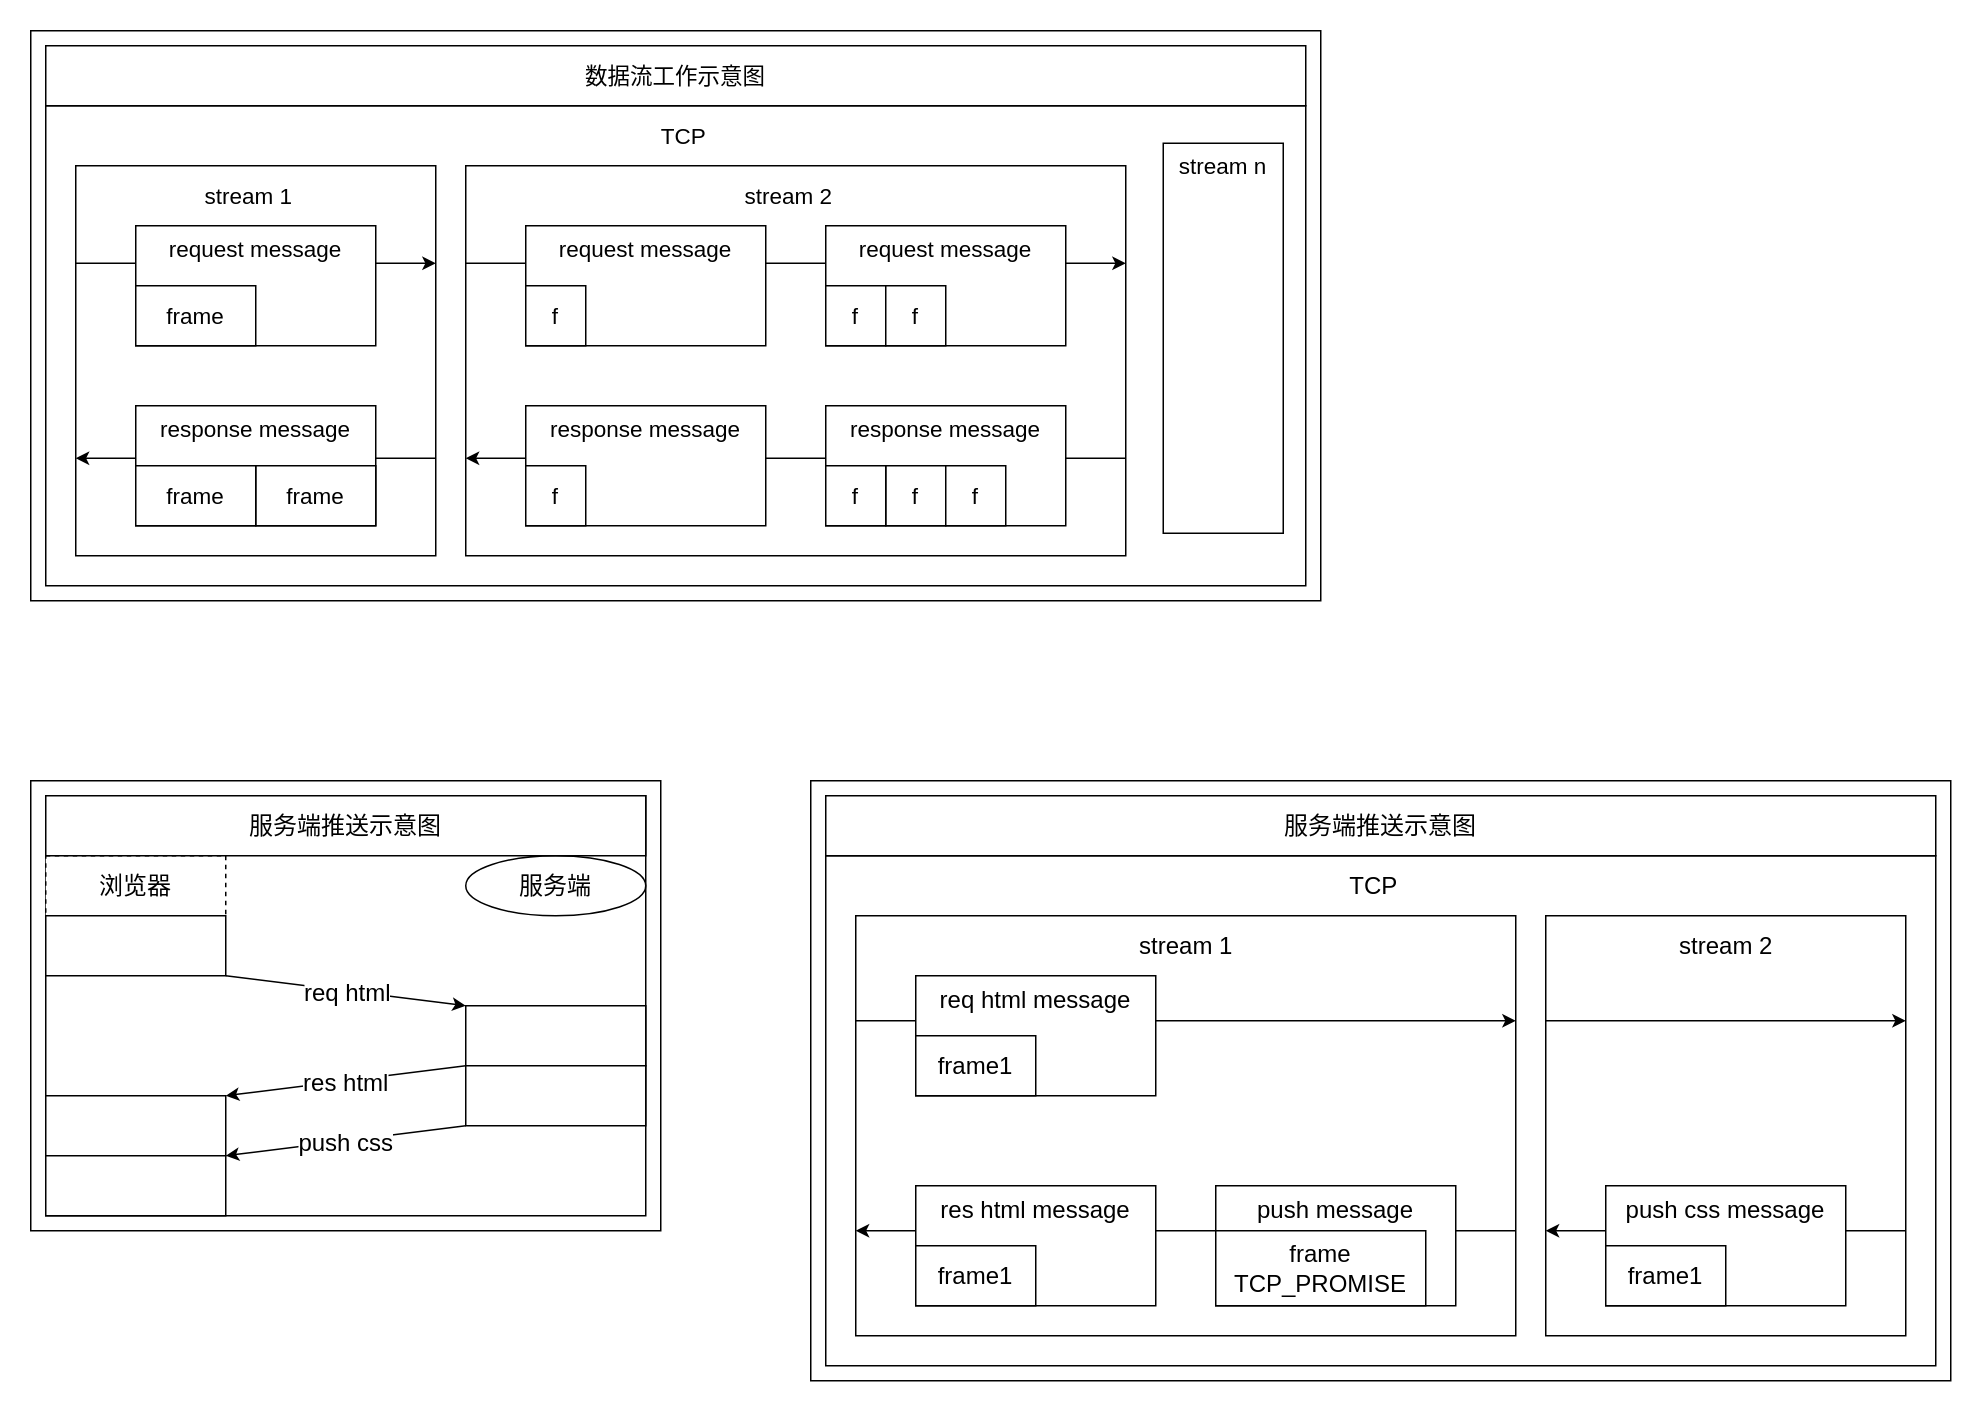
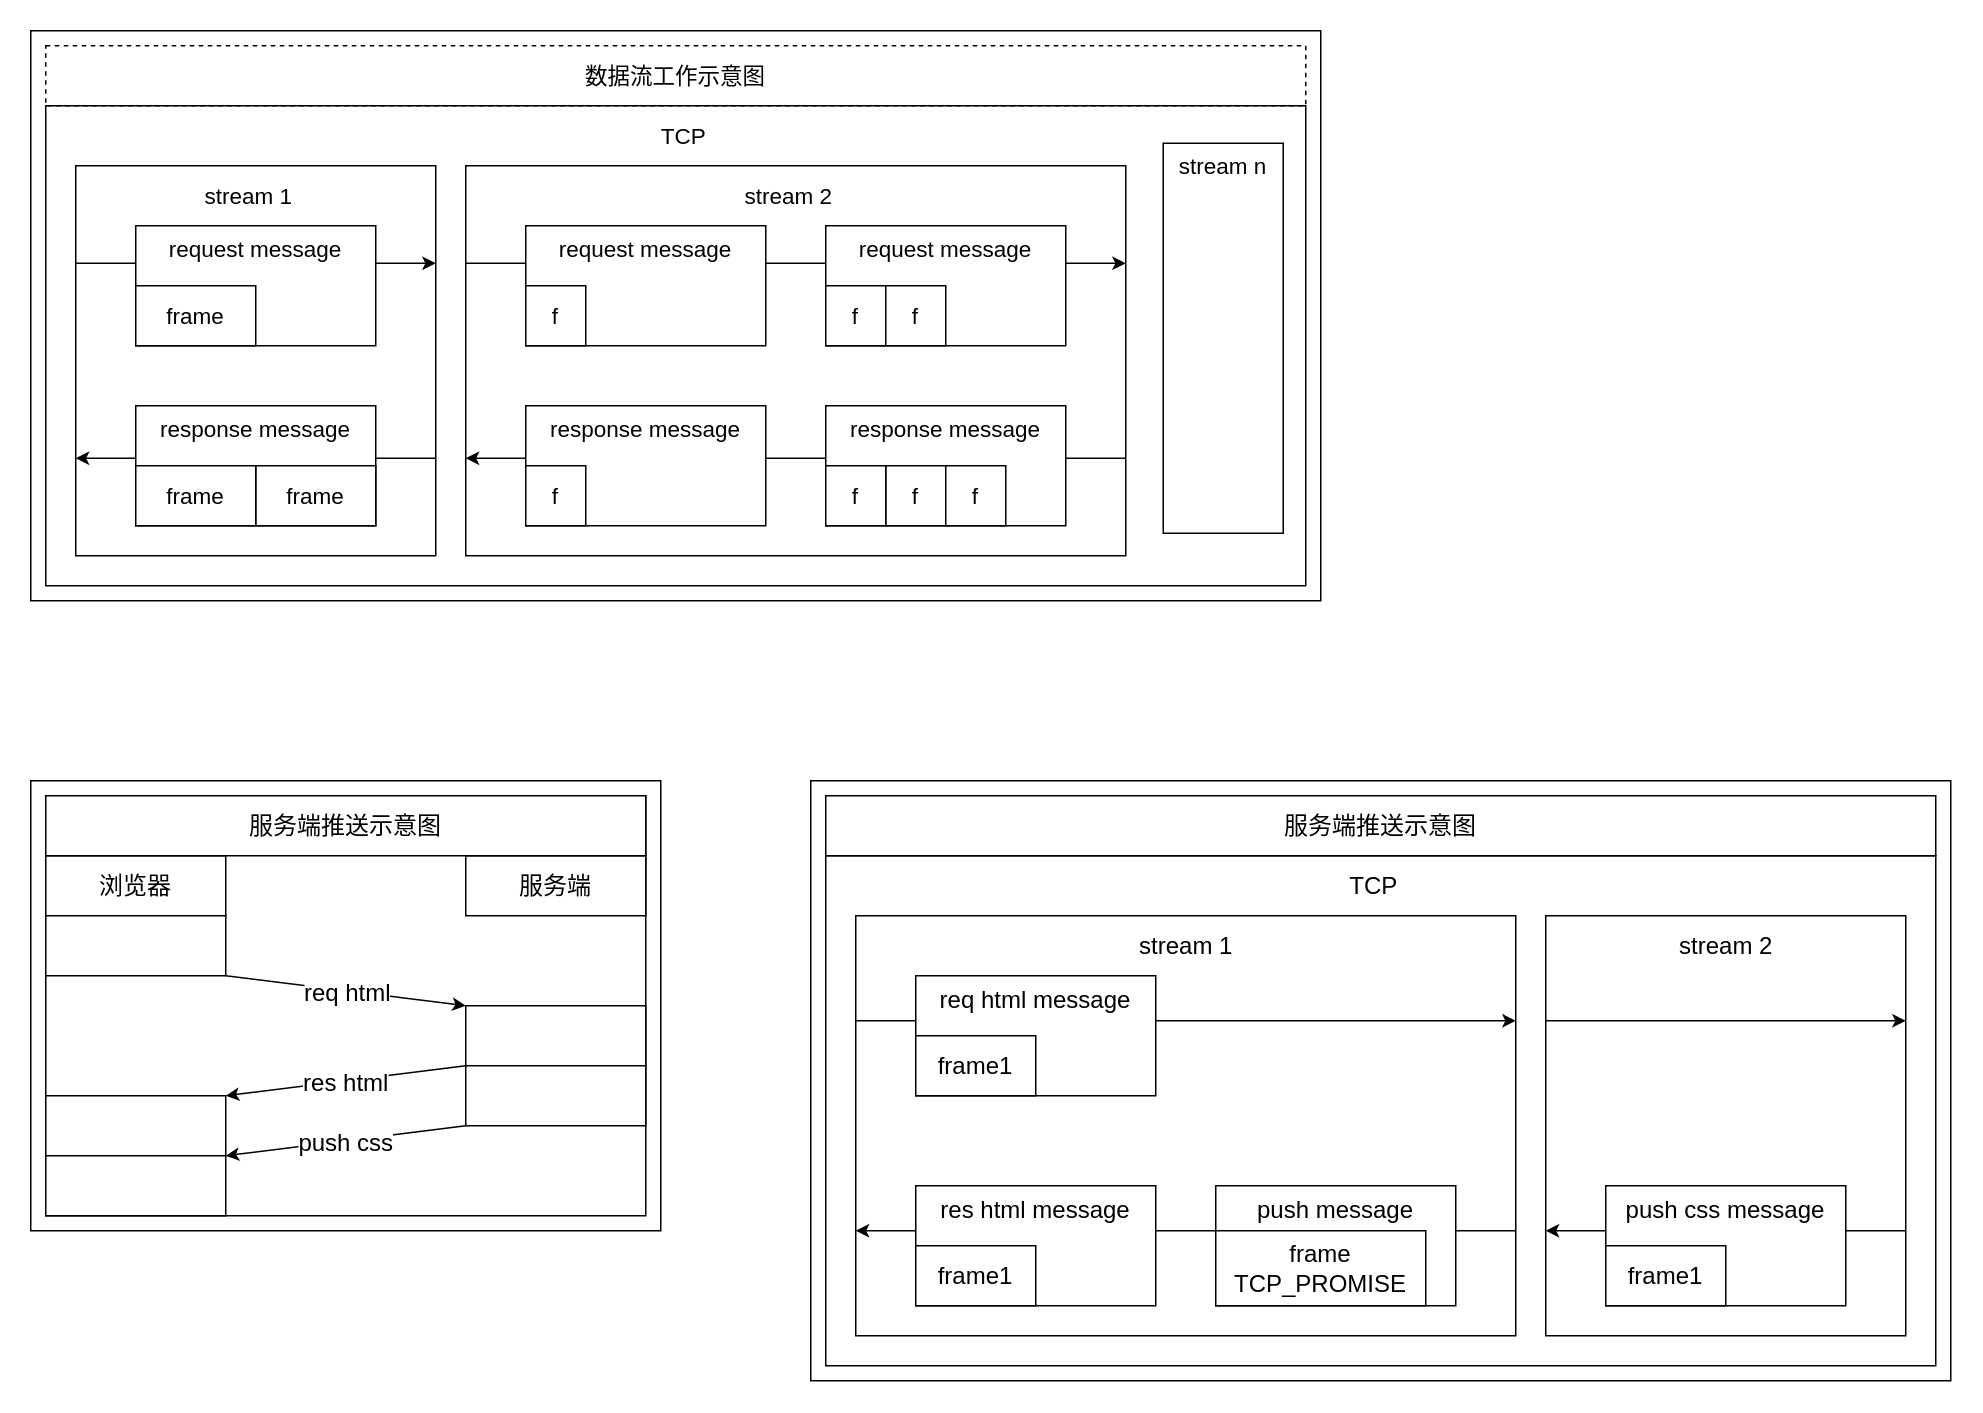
(676, 76) -> (676, 76)
(136, 886) -> (136, 886)
(556, 886) -> (556, 886)
